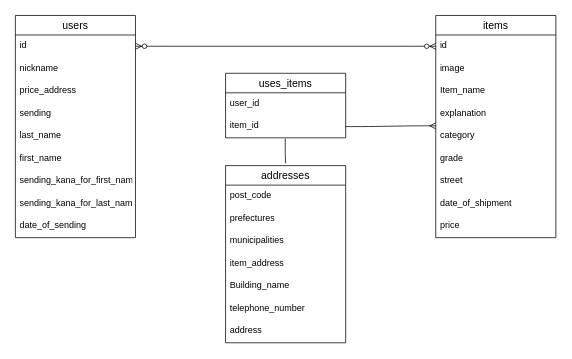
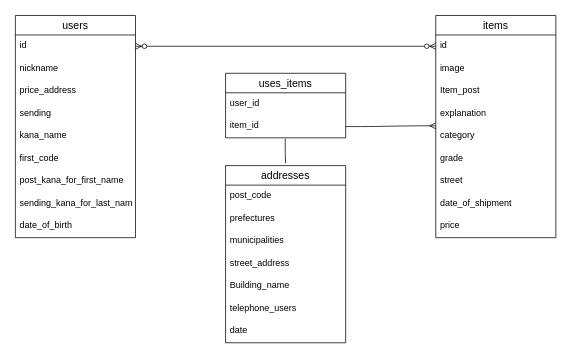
(462, 90) -> (462, 90)
(41, 135) -> (42, 135)
(44, 158) -> (44, 158)
(85, 180) -> (79, 180)
(56, 225) -> (51, 225)
(259, 263) -> (265, 263)
(269, 308) -> (266, 308)
(247, 330) -> (240, 330)
